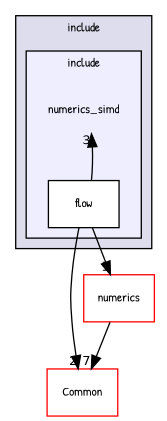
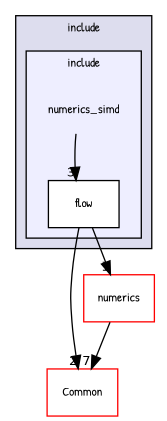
(92, 164) -> (75, 151)
